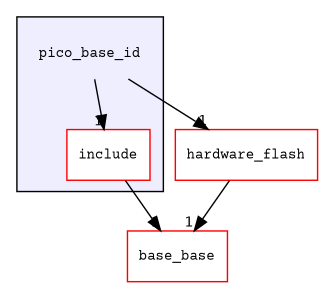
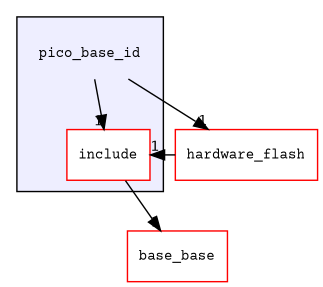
(216, 200) -> (172, 155)
